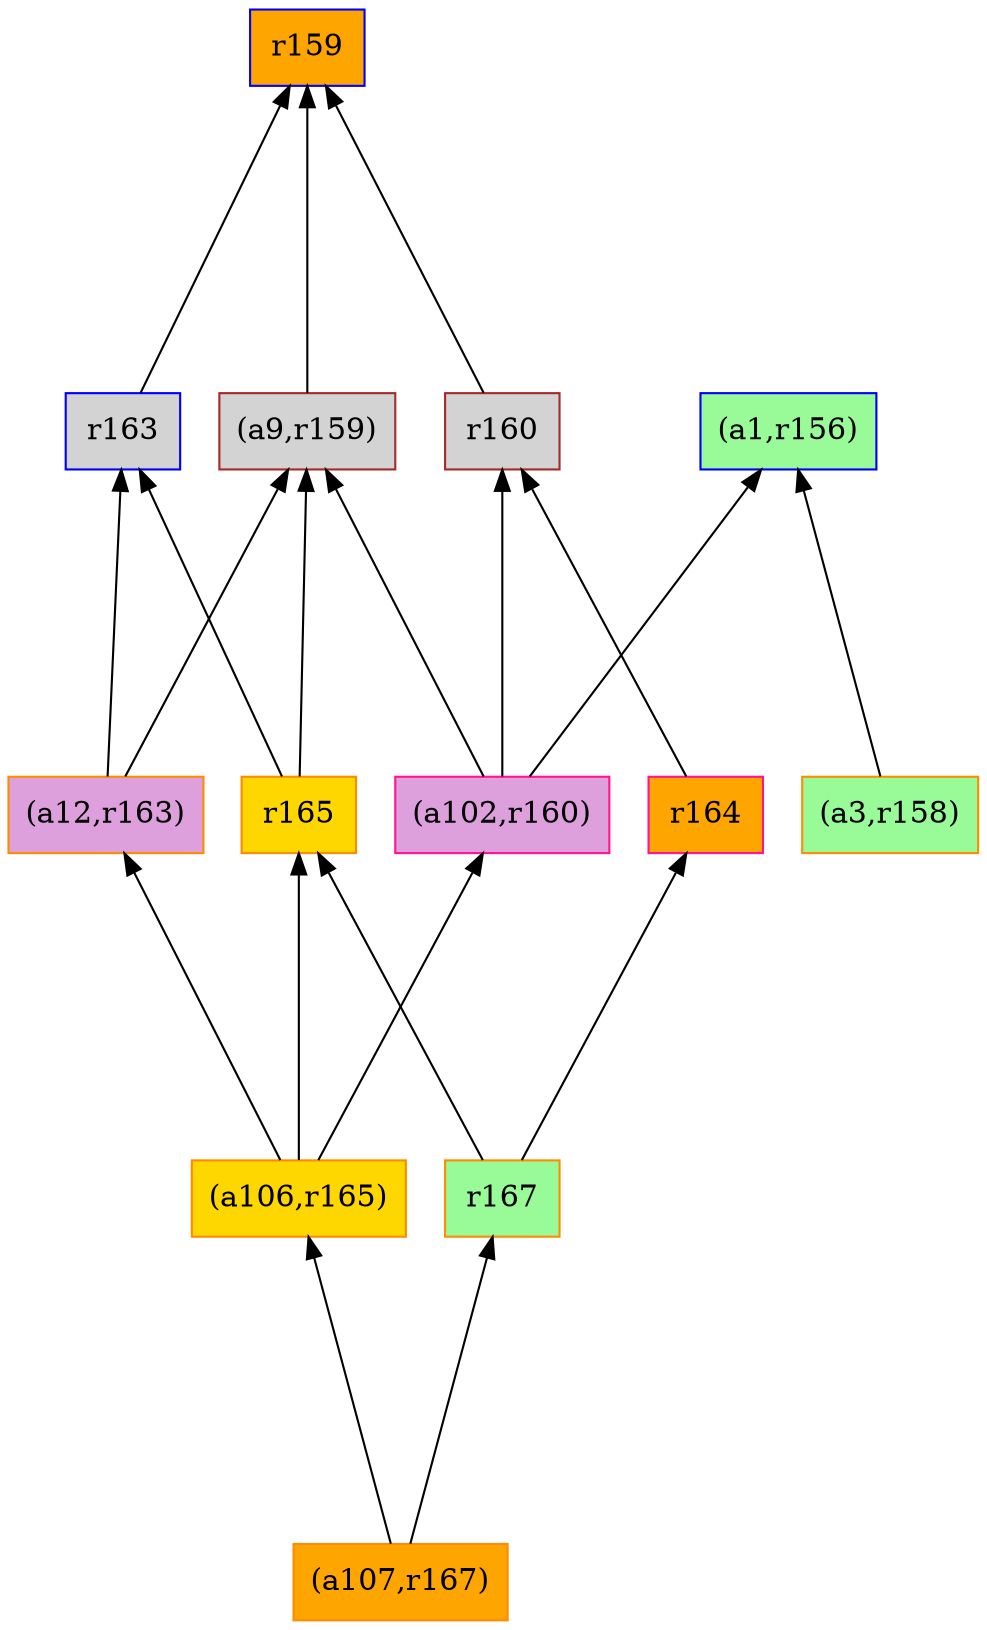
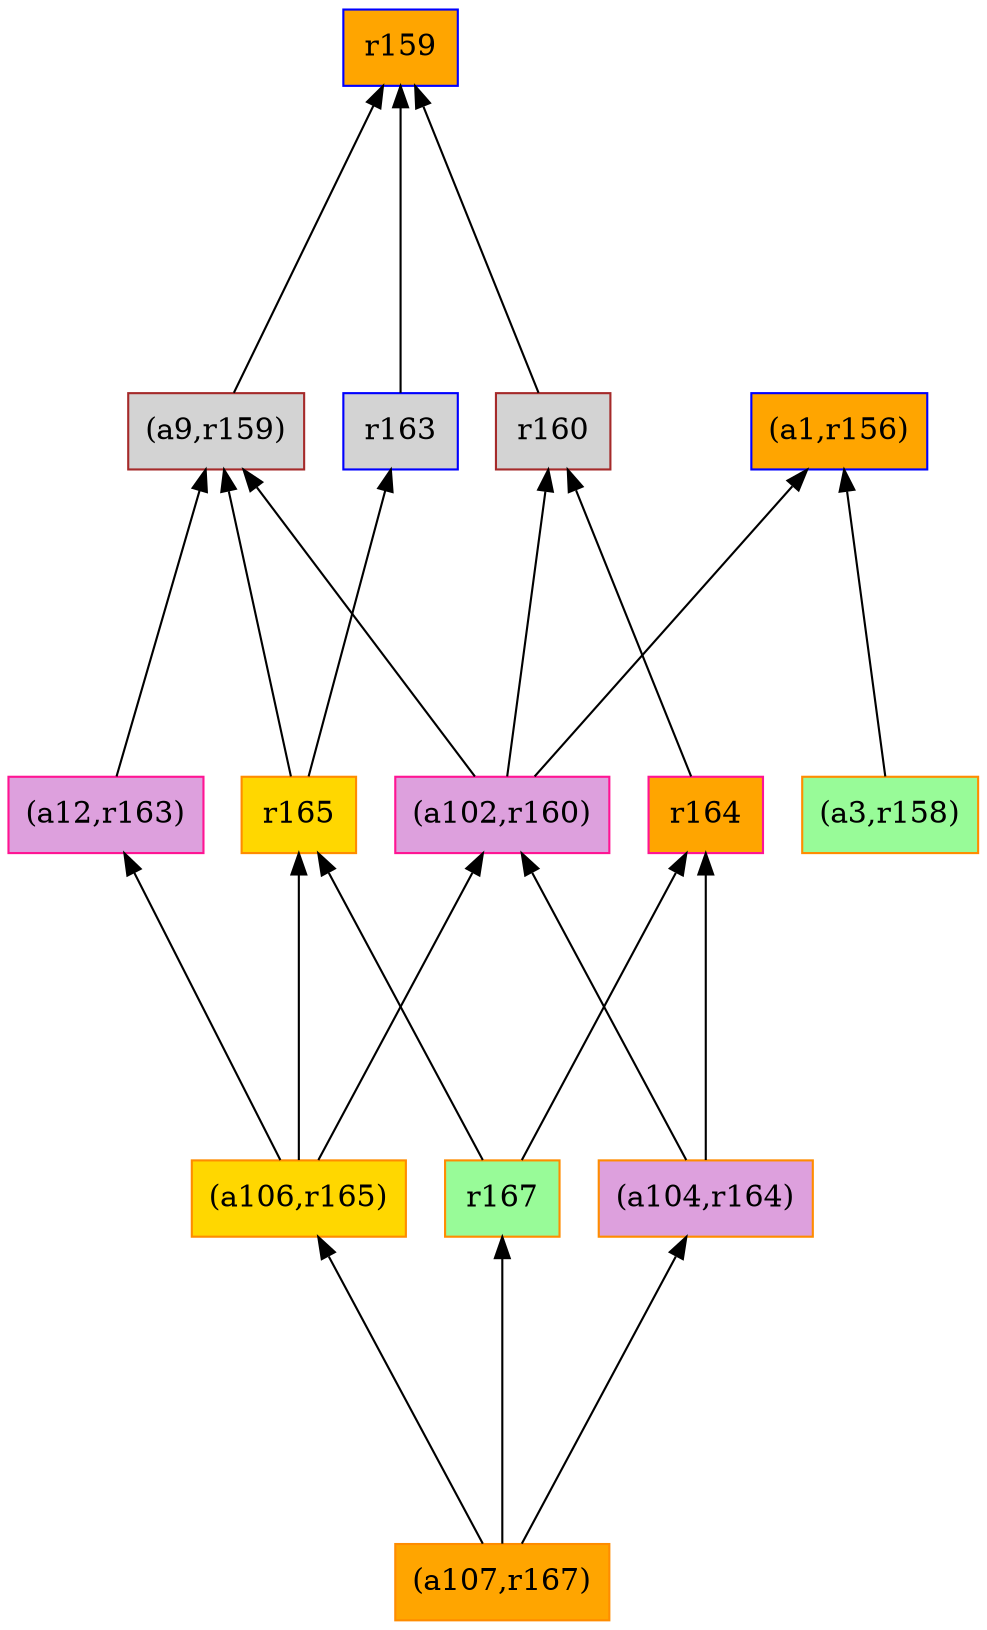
(788, 431) -> (839, 431)
(114, 634) -> none
(106, 815) -> (106, 815)
none -> (706, 1199)
